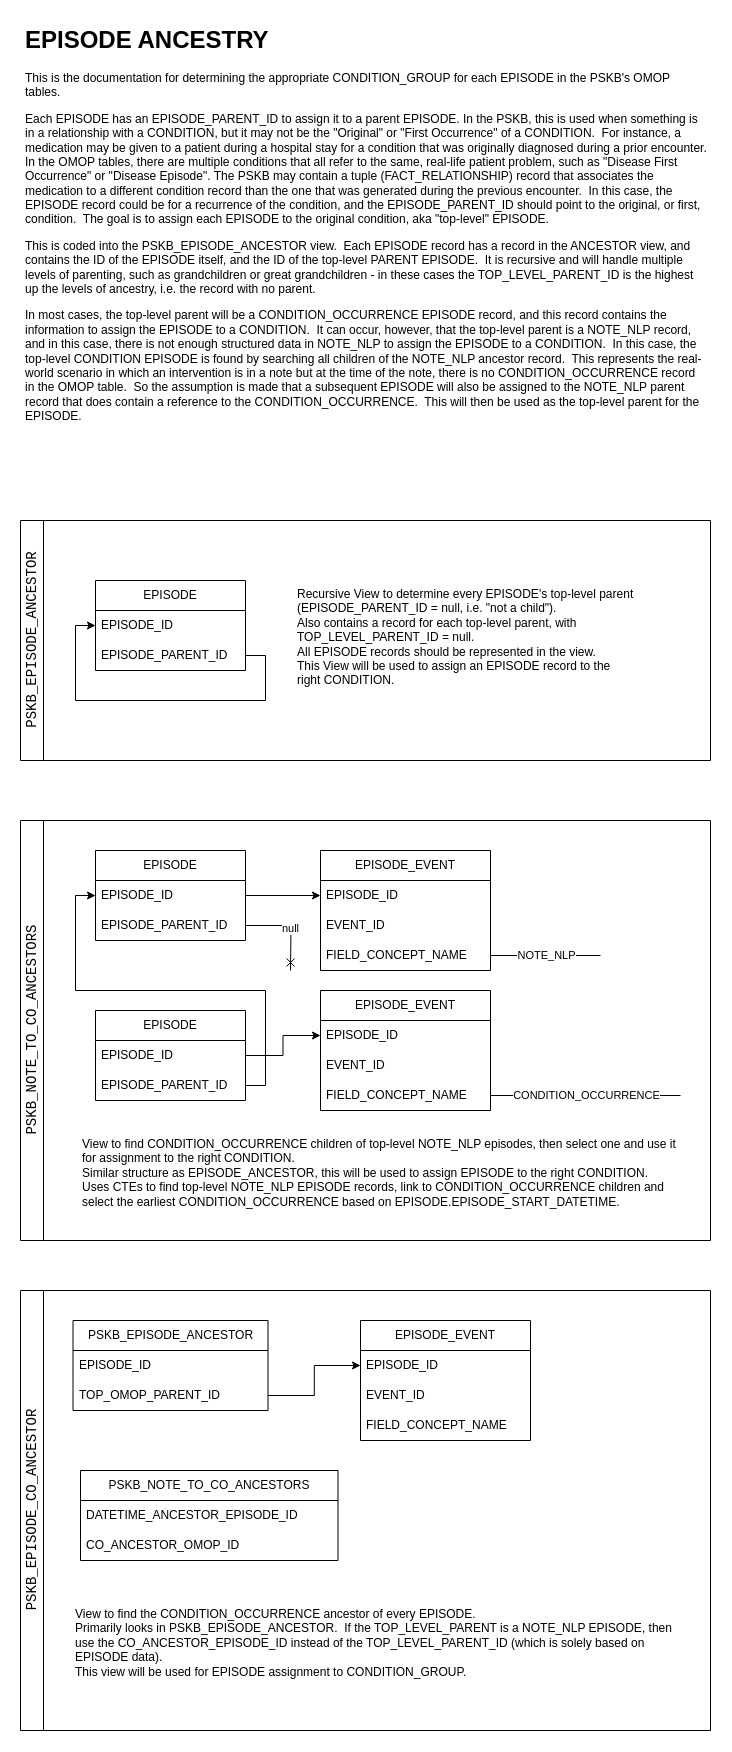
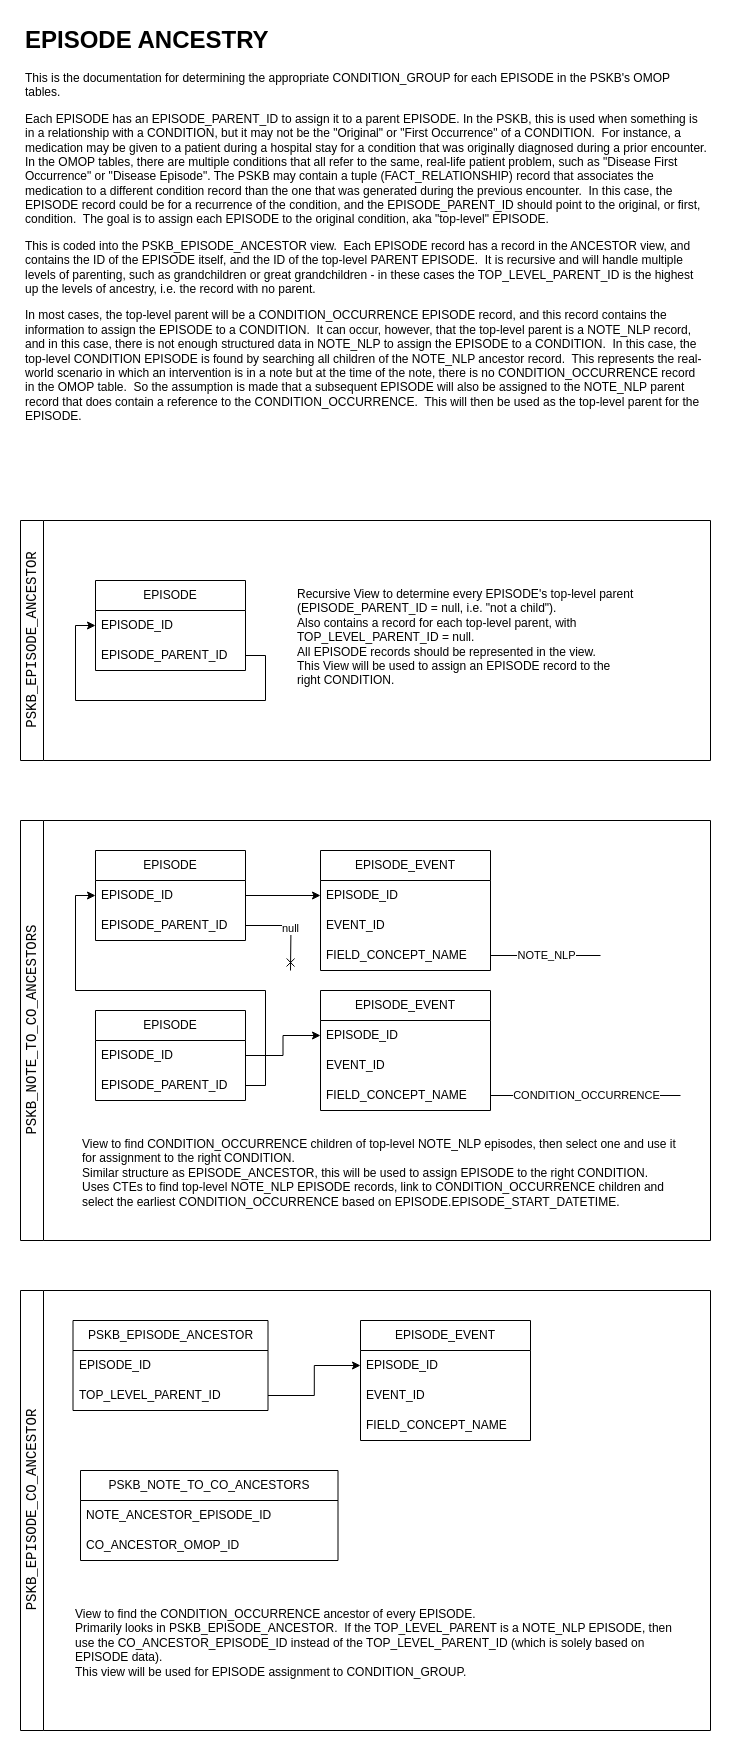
(140, 1396) -> (143, 1396)
(181, 1516) -> (167, 1516)
